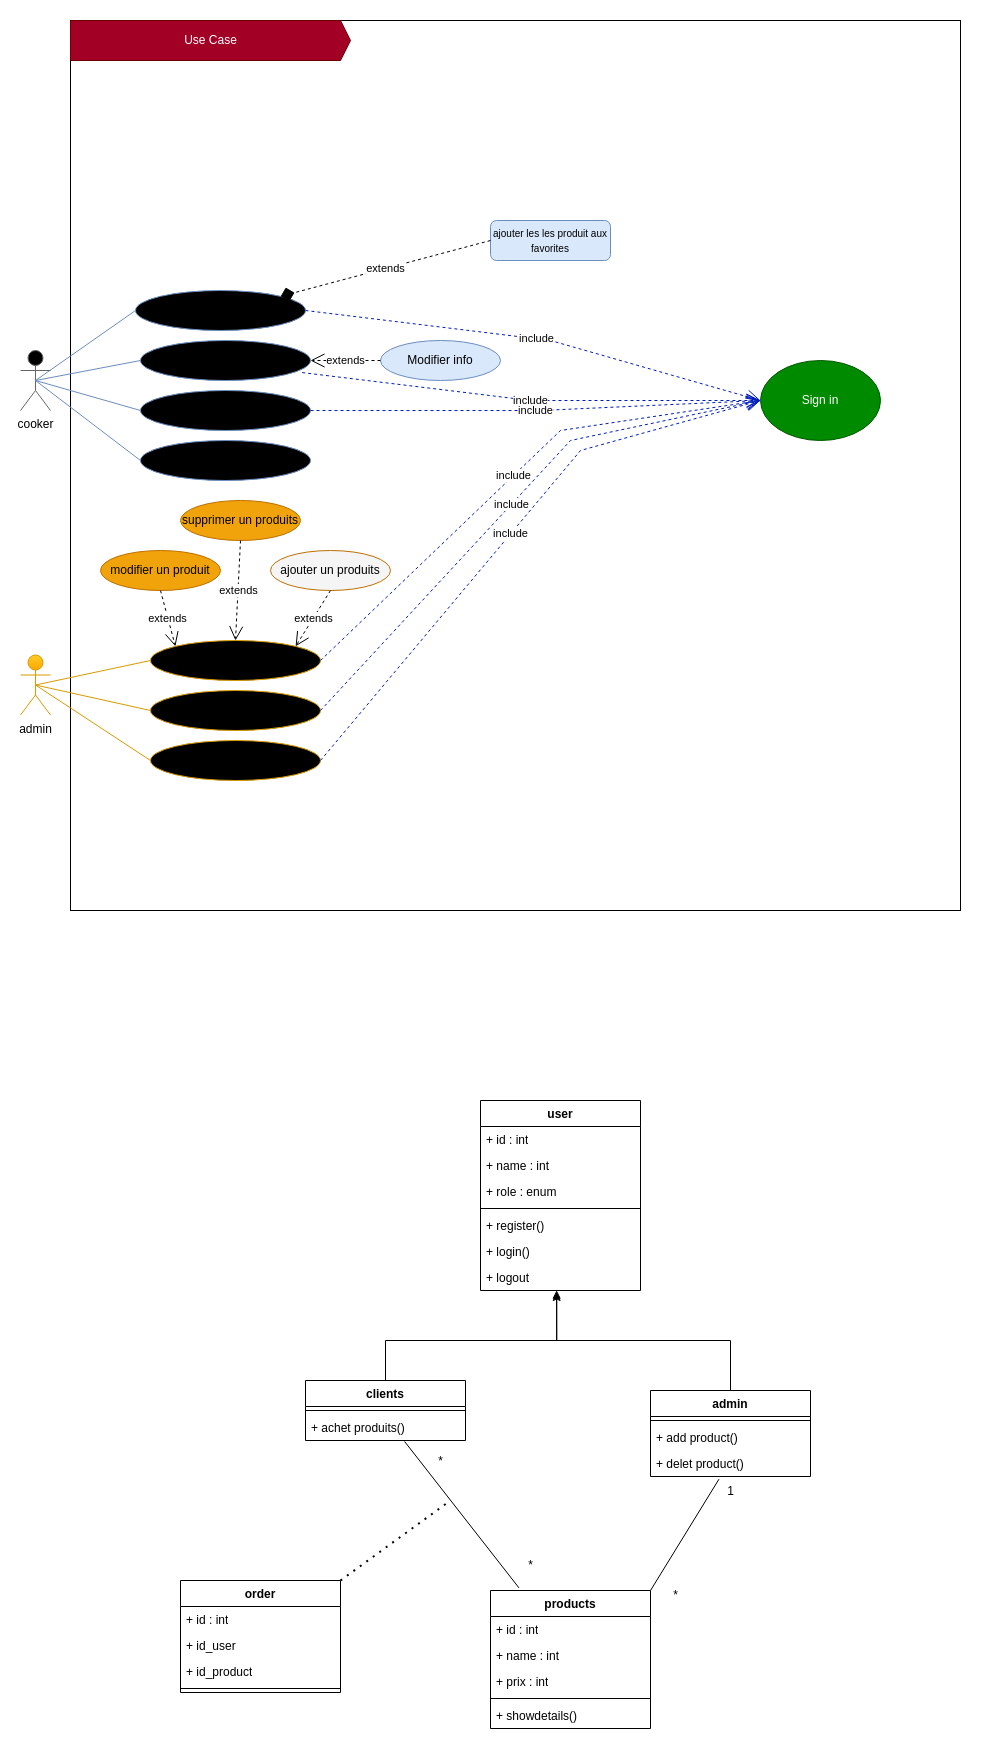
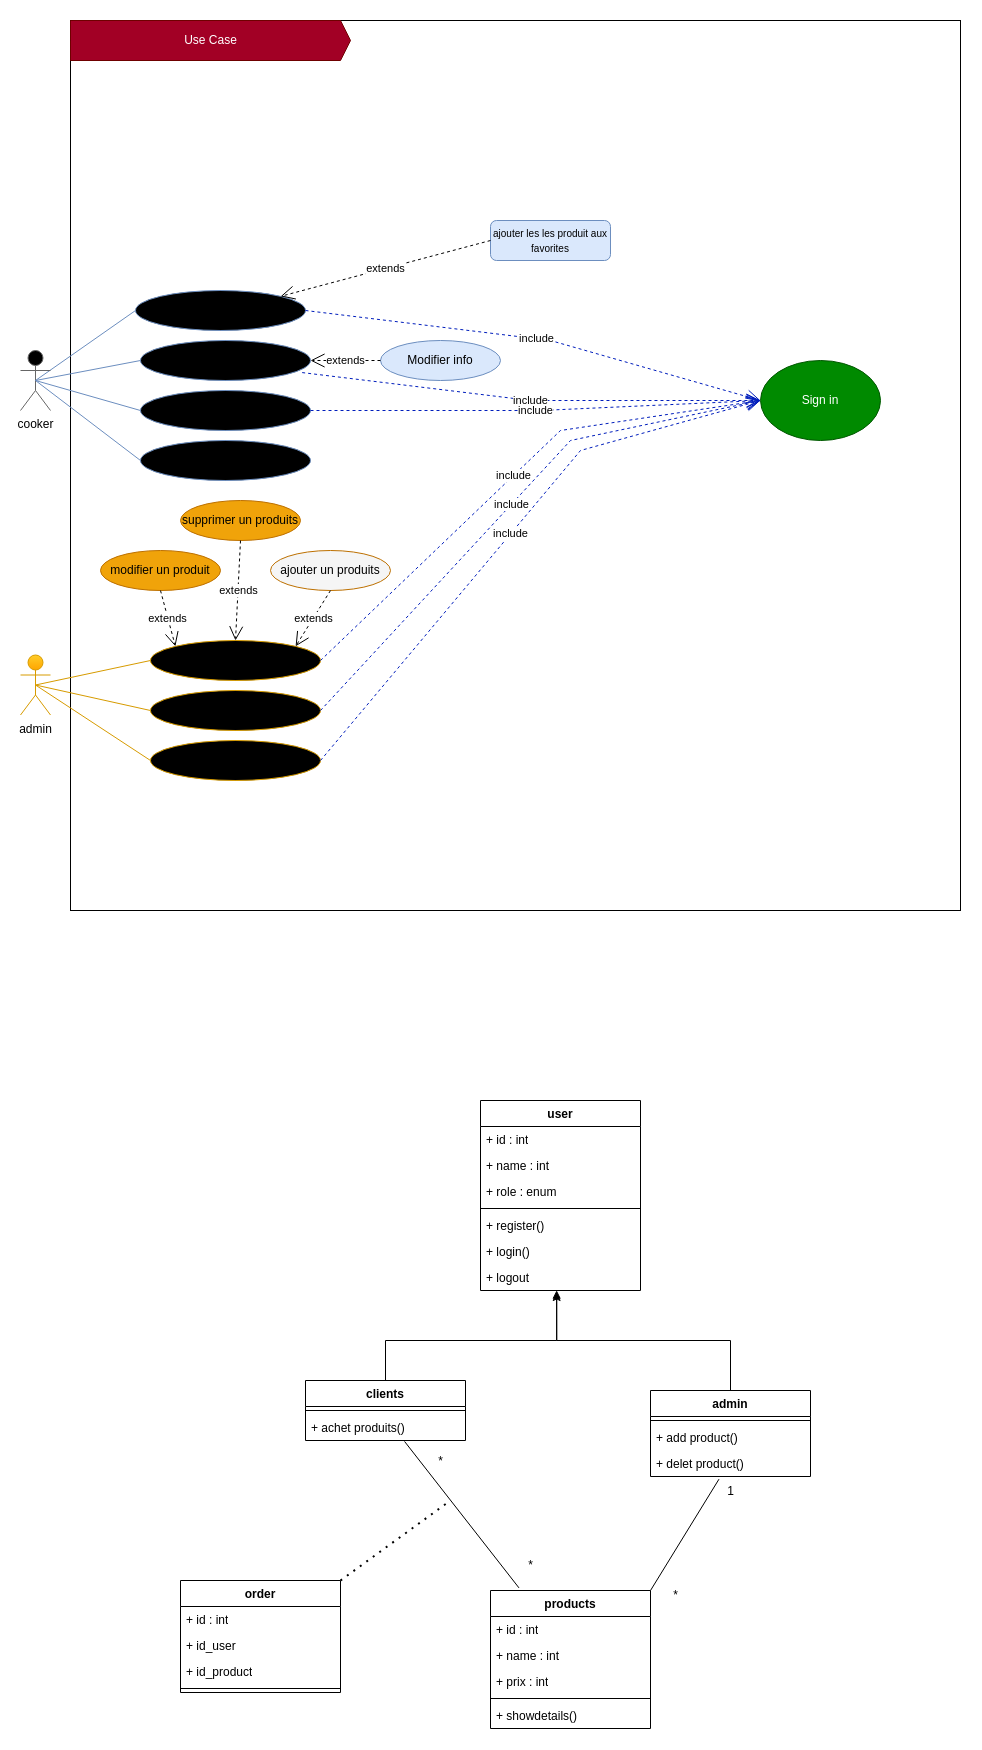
(295, 293) -> (290, 294)
